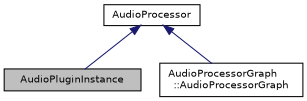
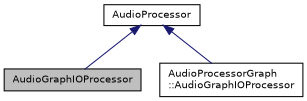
(73, 80) -> (73, 80)
(231, 80) -> (231, 80)
